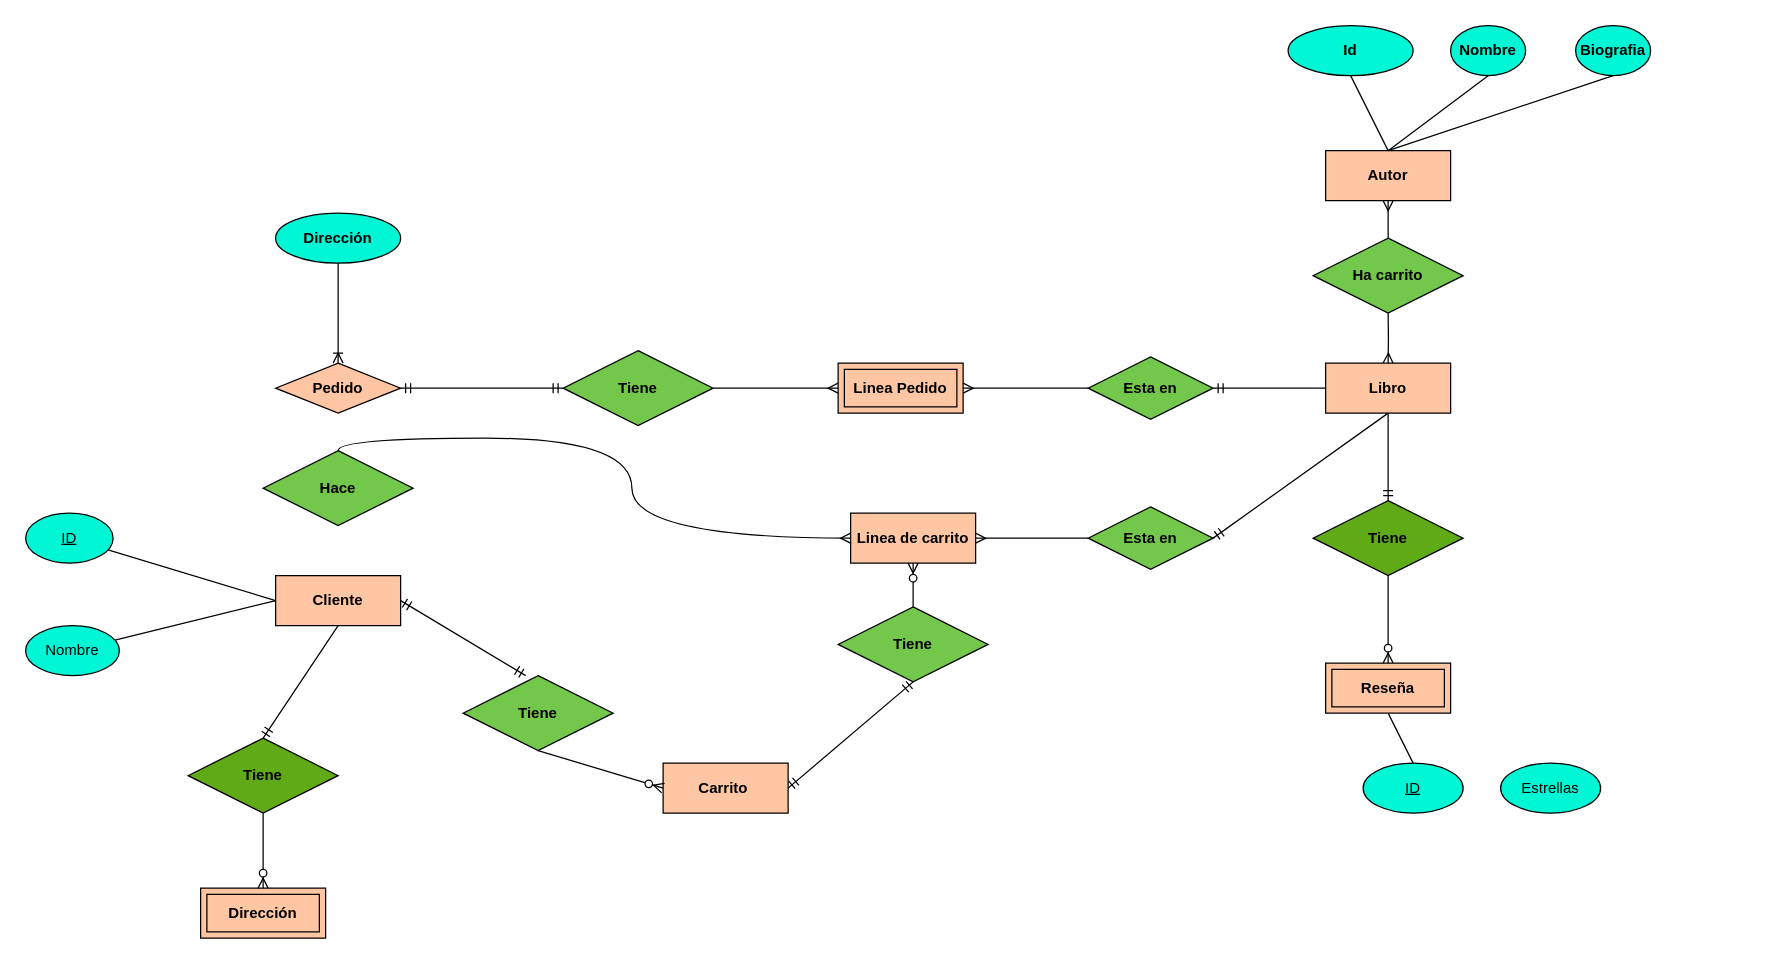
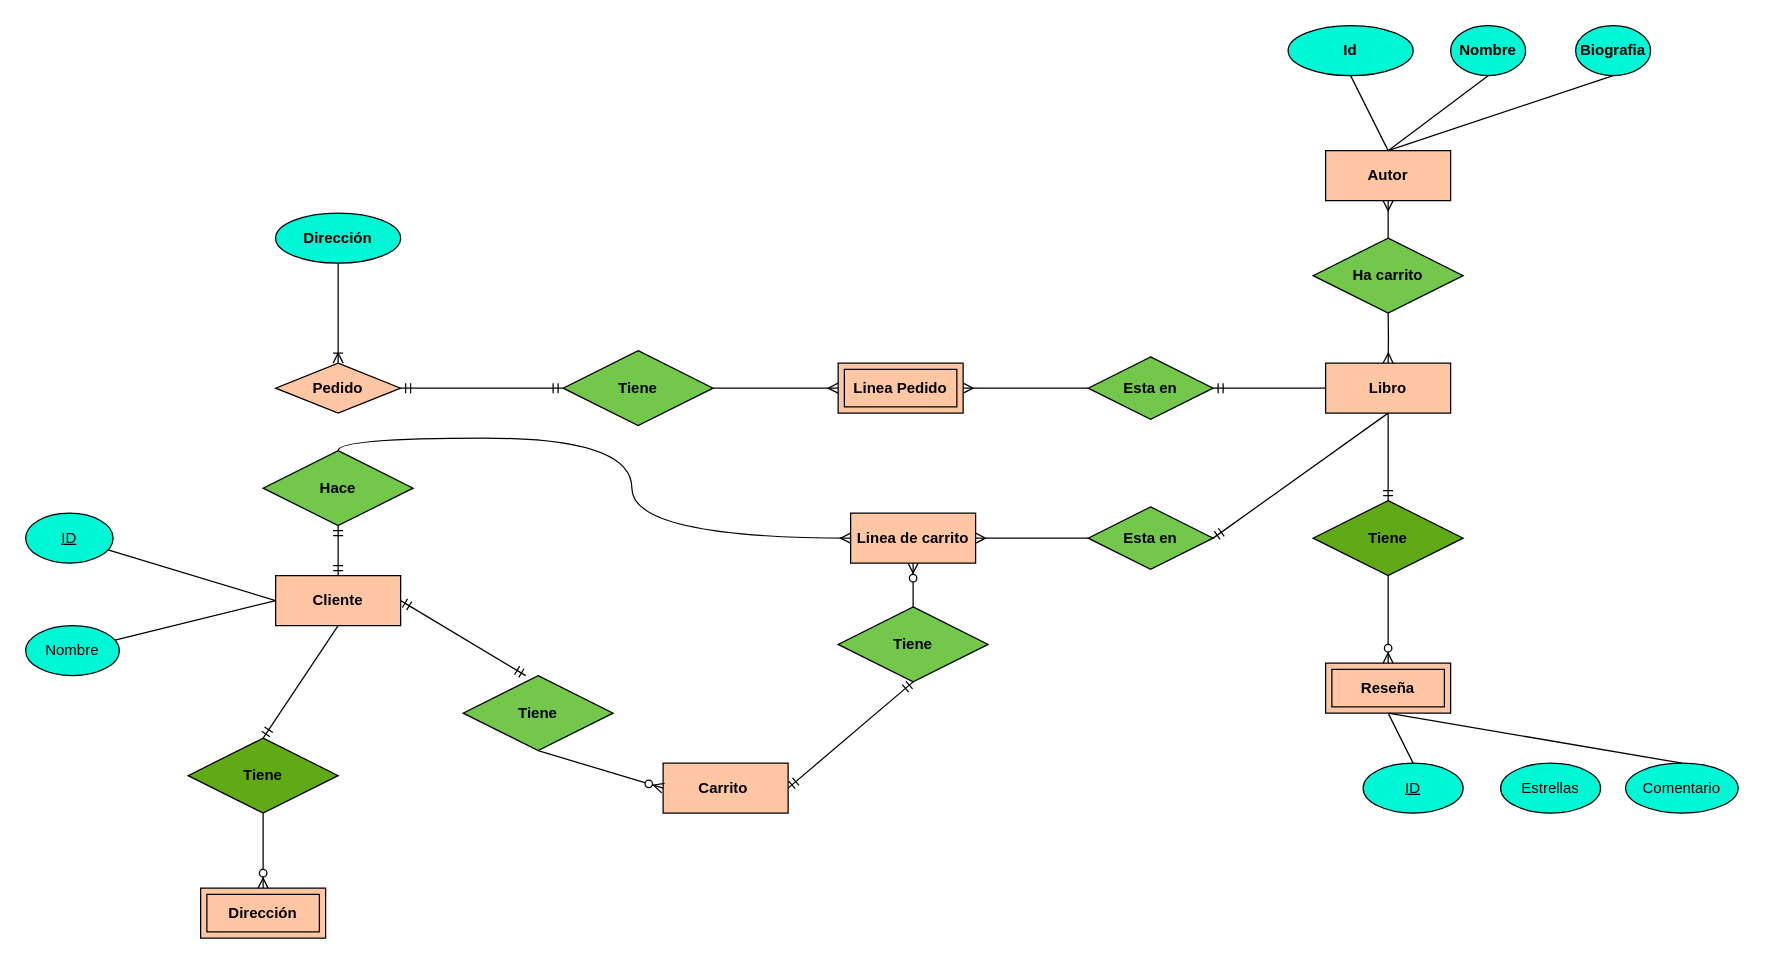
none -> (338, 550)
none -> (1536, 738)
none -> (1682, 788)
